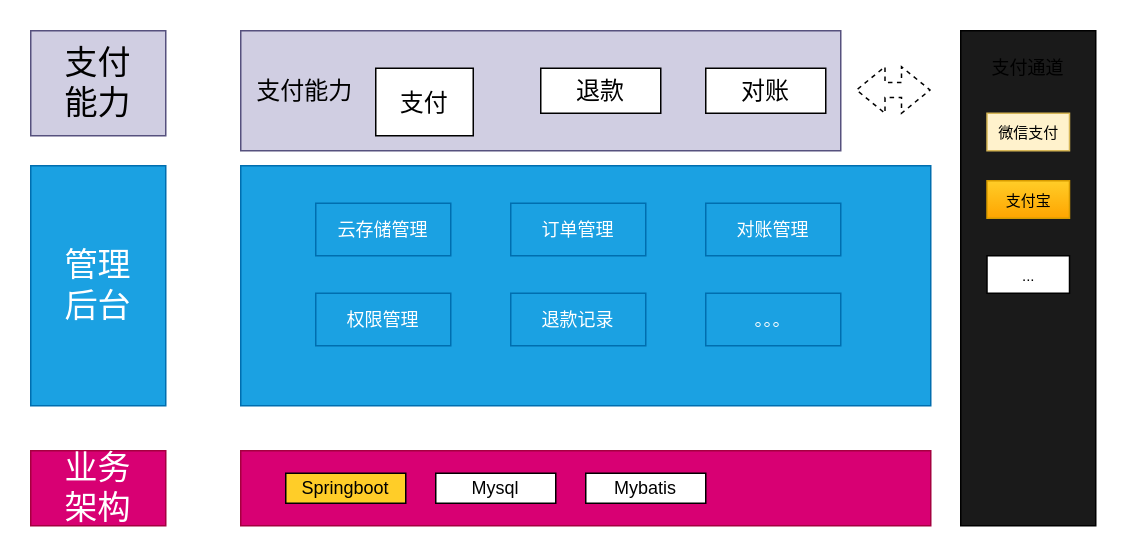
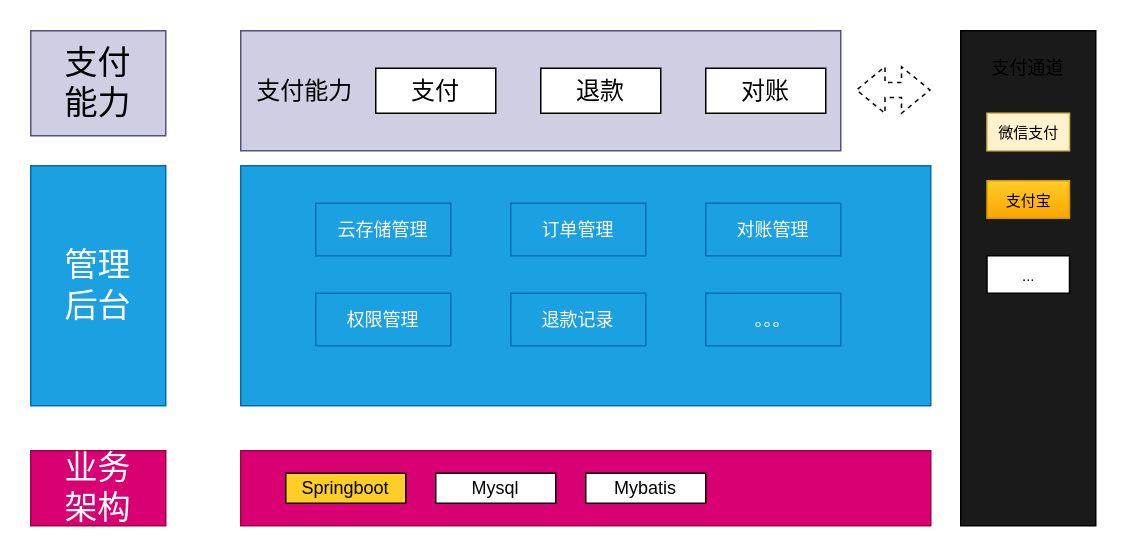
(425, 102) -> (436, 91)
